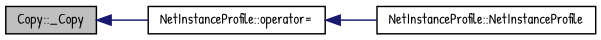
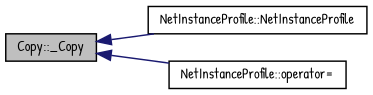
(359, 20) -> (133, 37)
